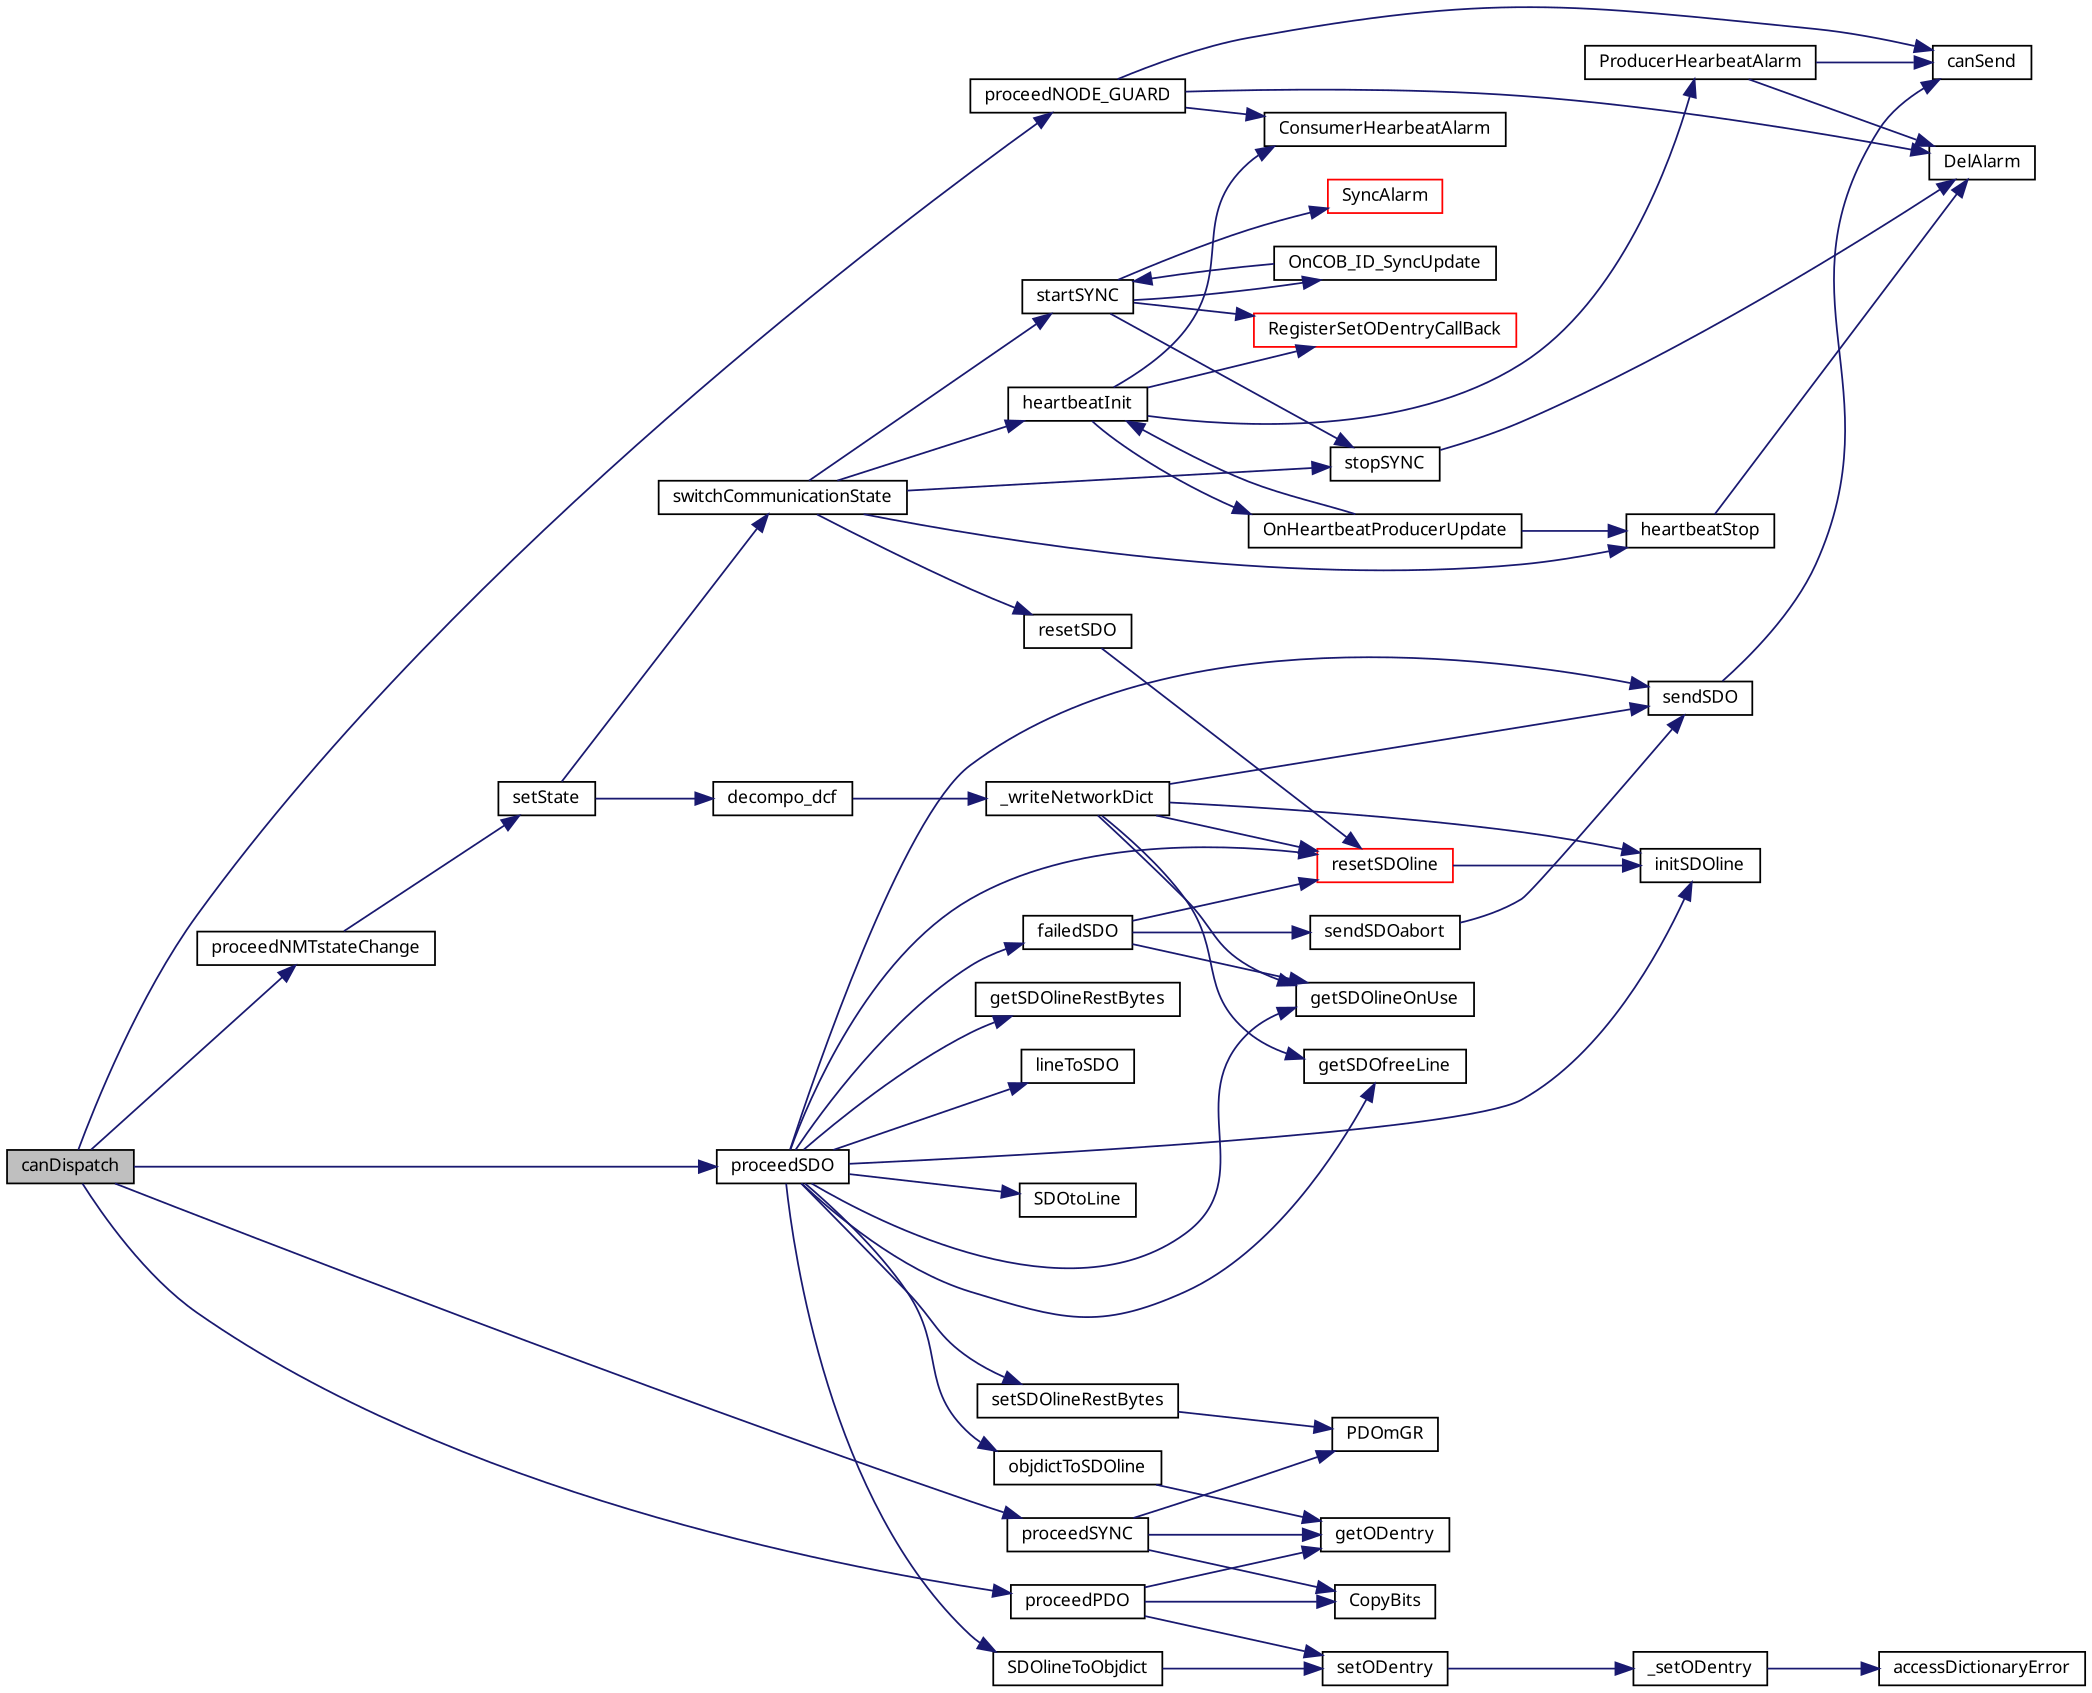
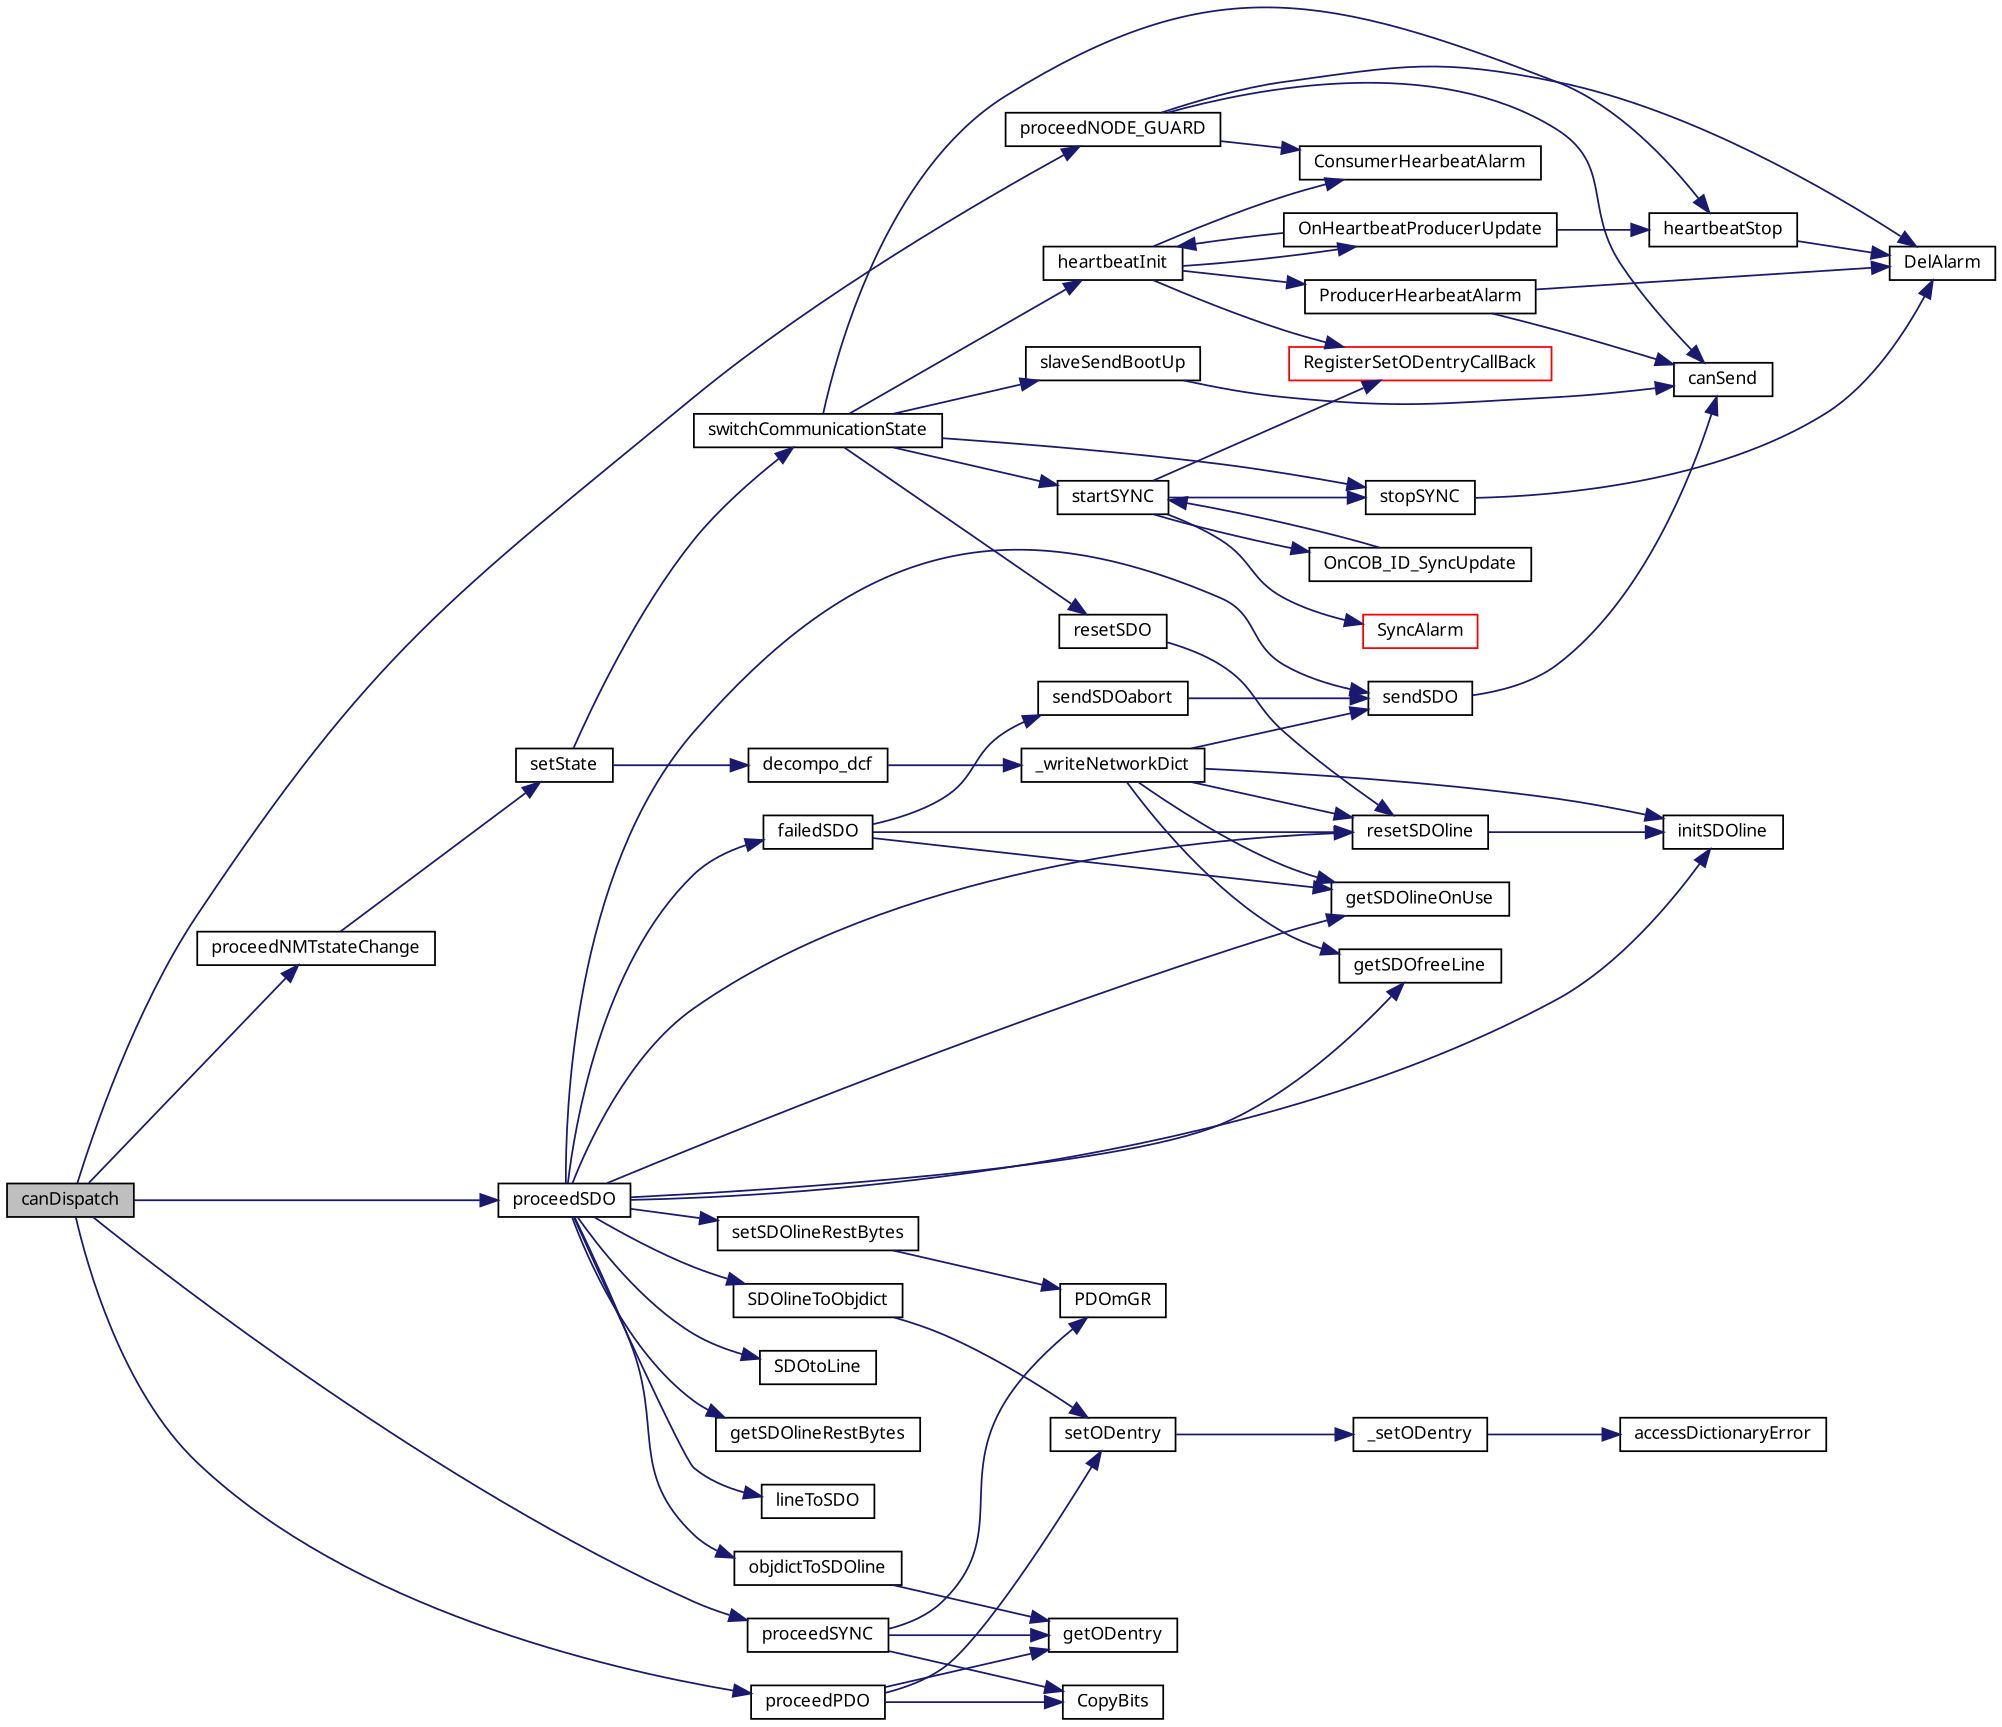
none -> (1113, 364)
(1385, 866) -> (1420, 832)
